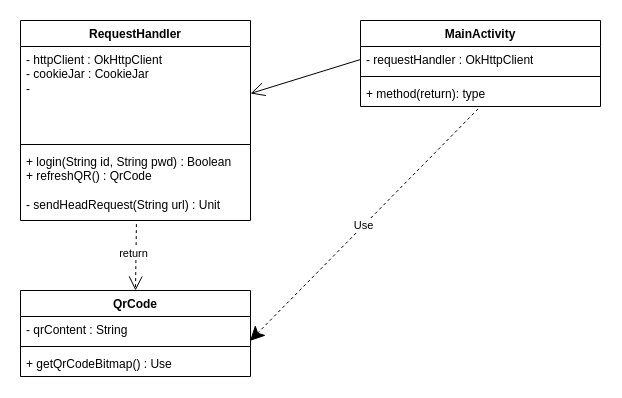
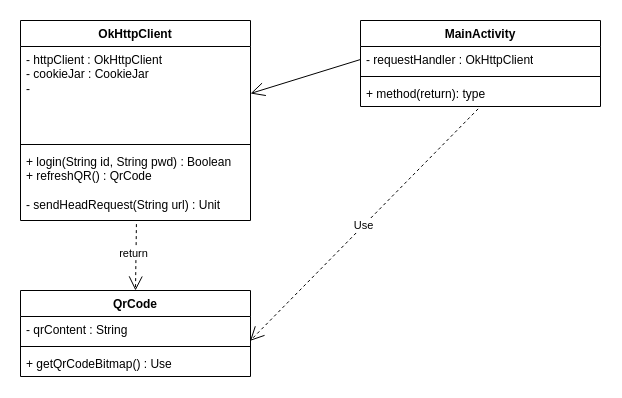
(136, 35) -> (136, 35)
(259, 332) -> (256, 335)
